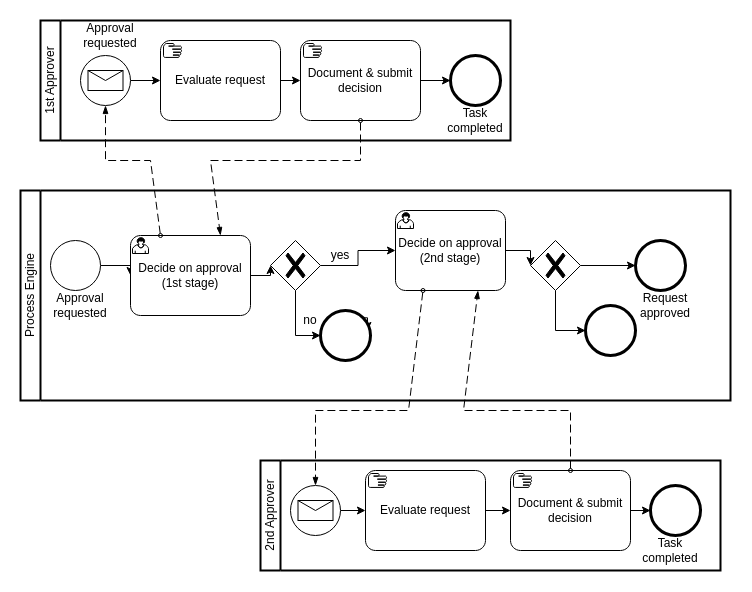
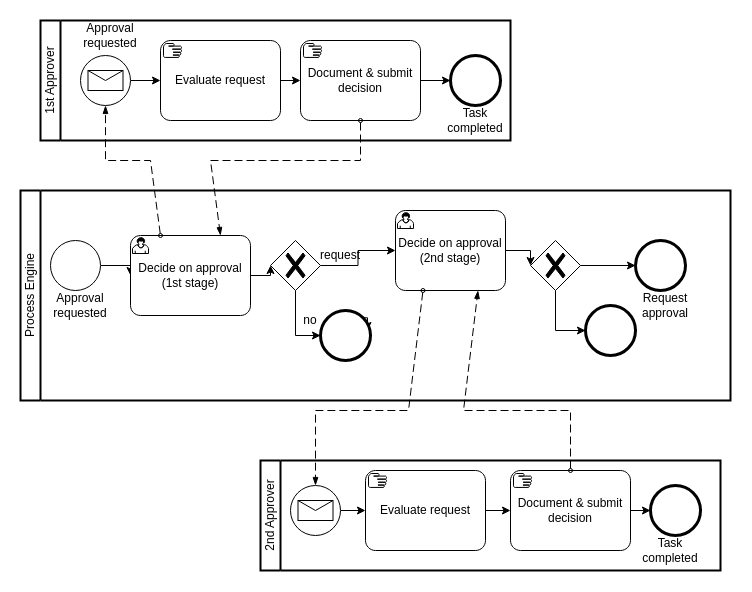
(341, 256) -> (341, 256)
(666, 306) -> (666, 306)
